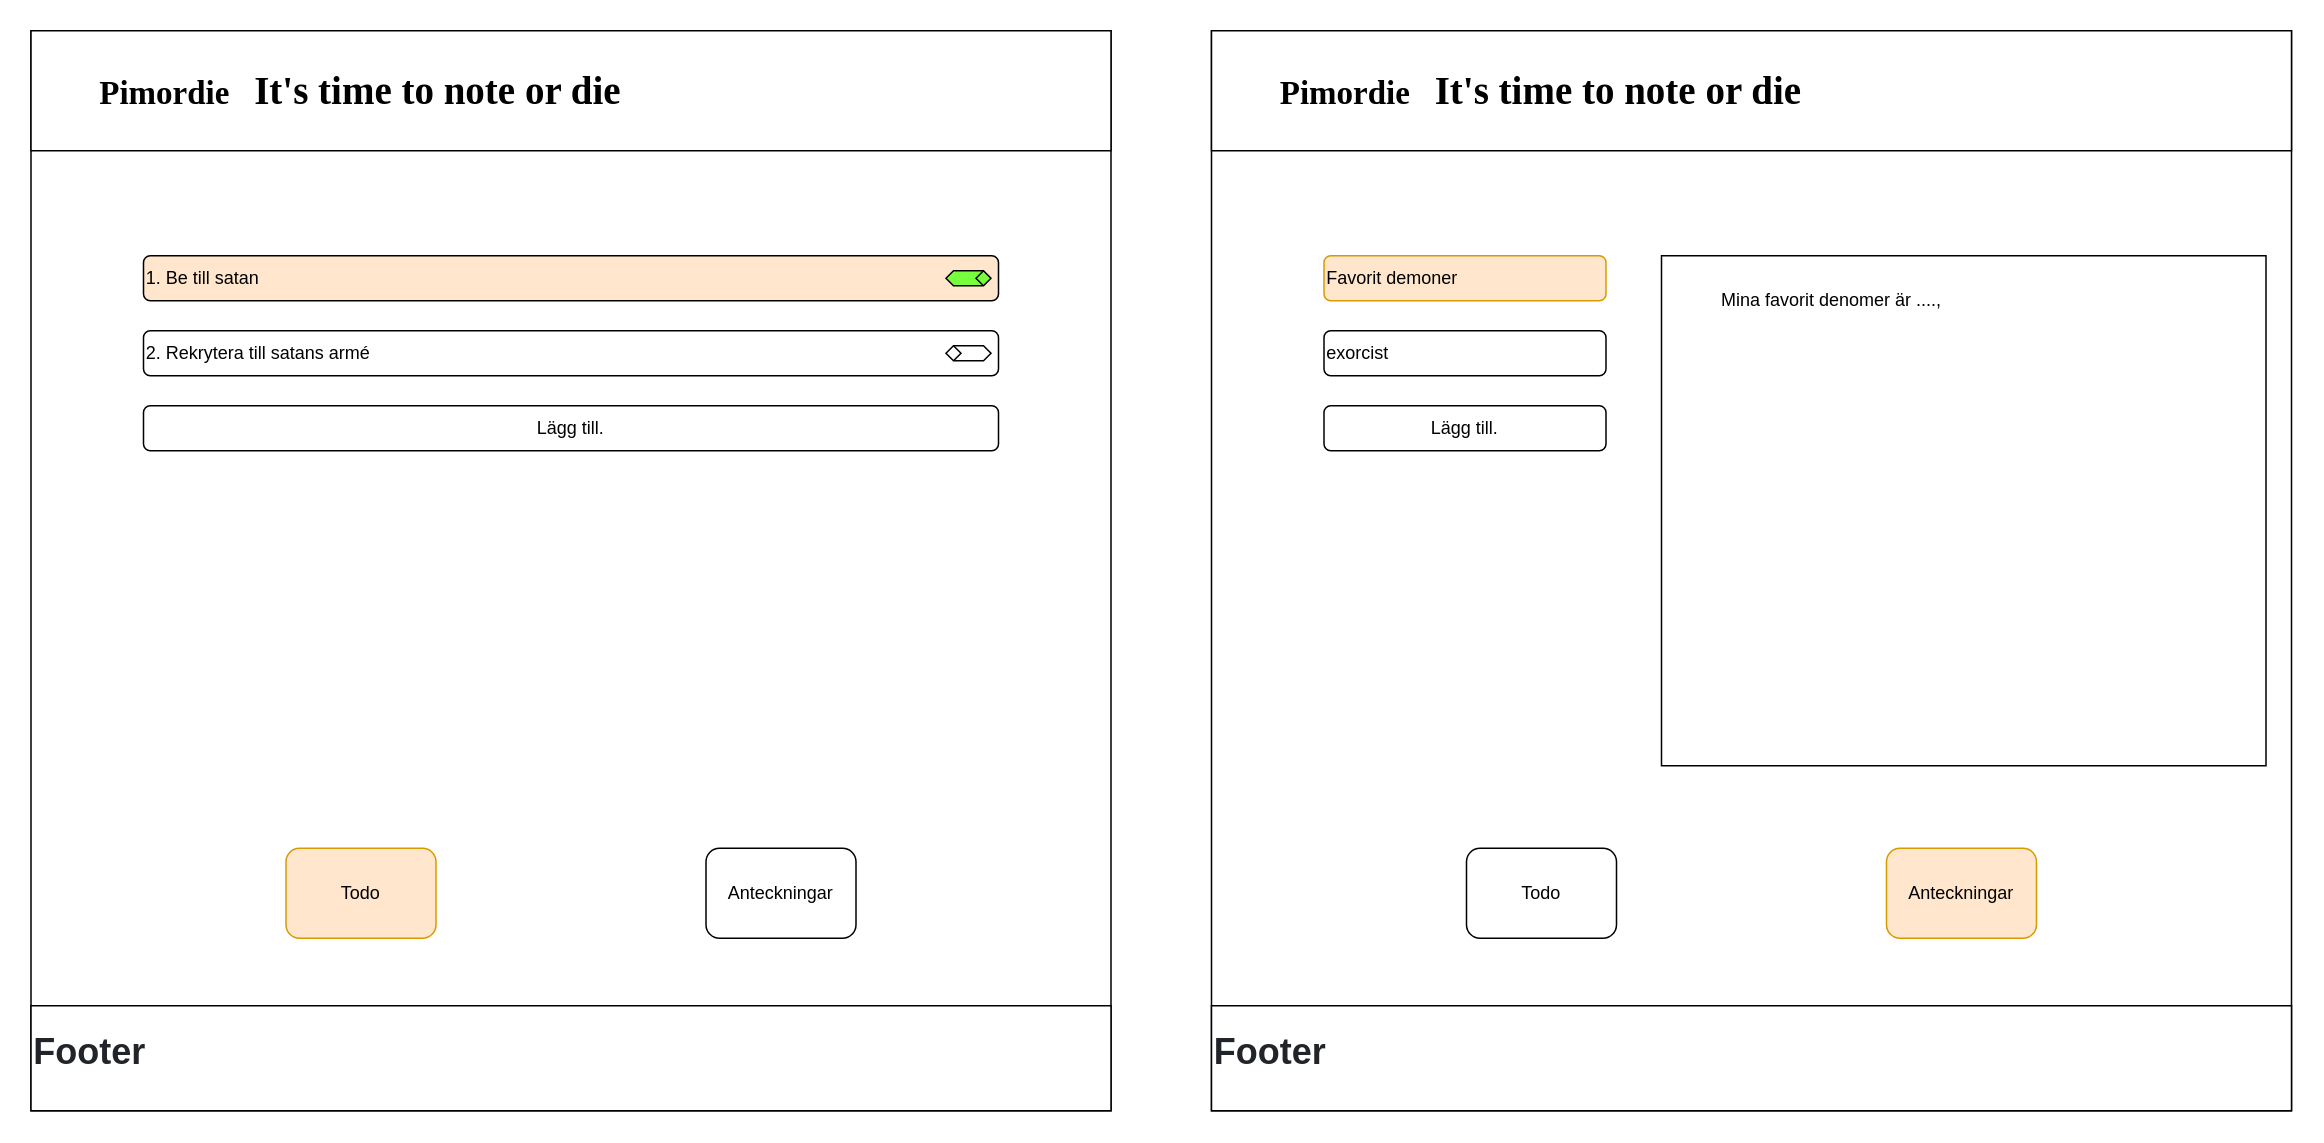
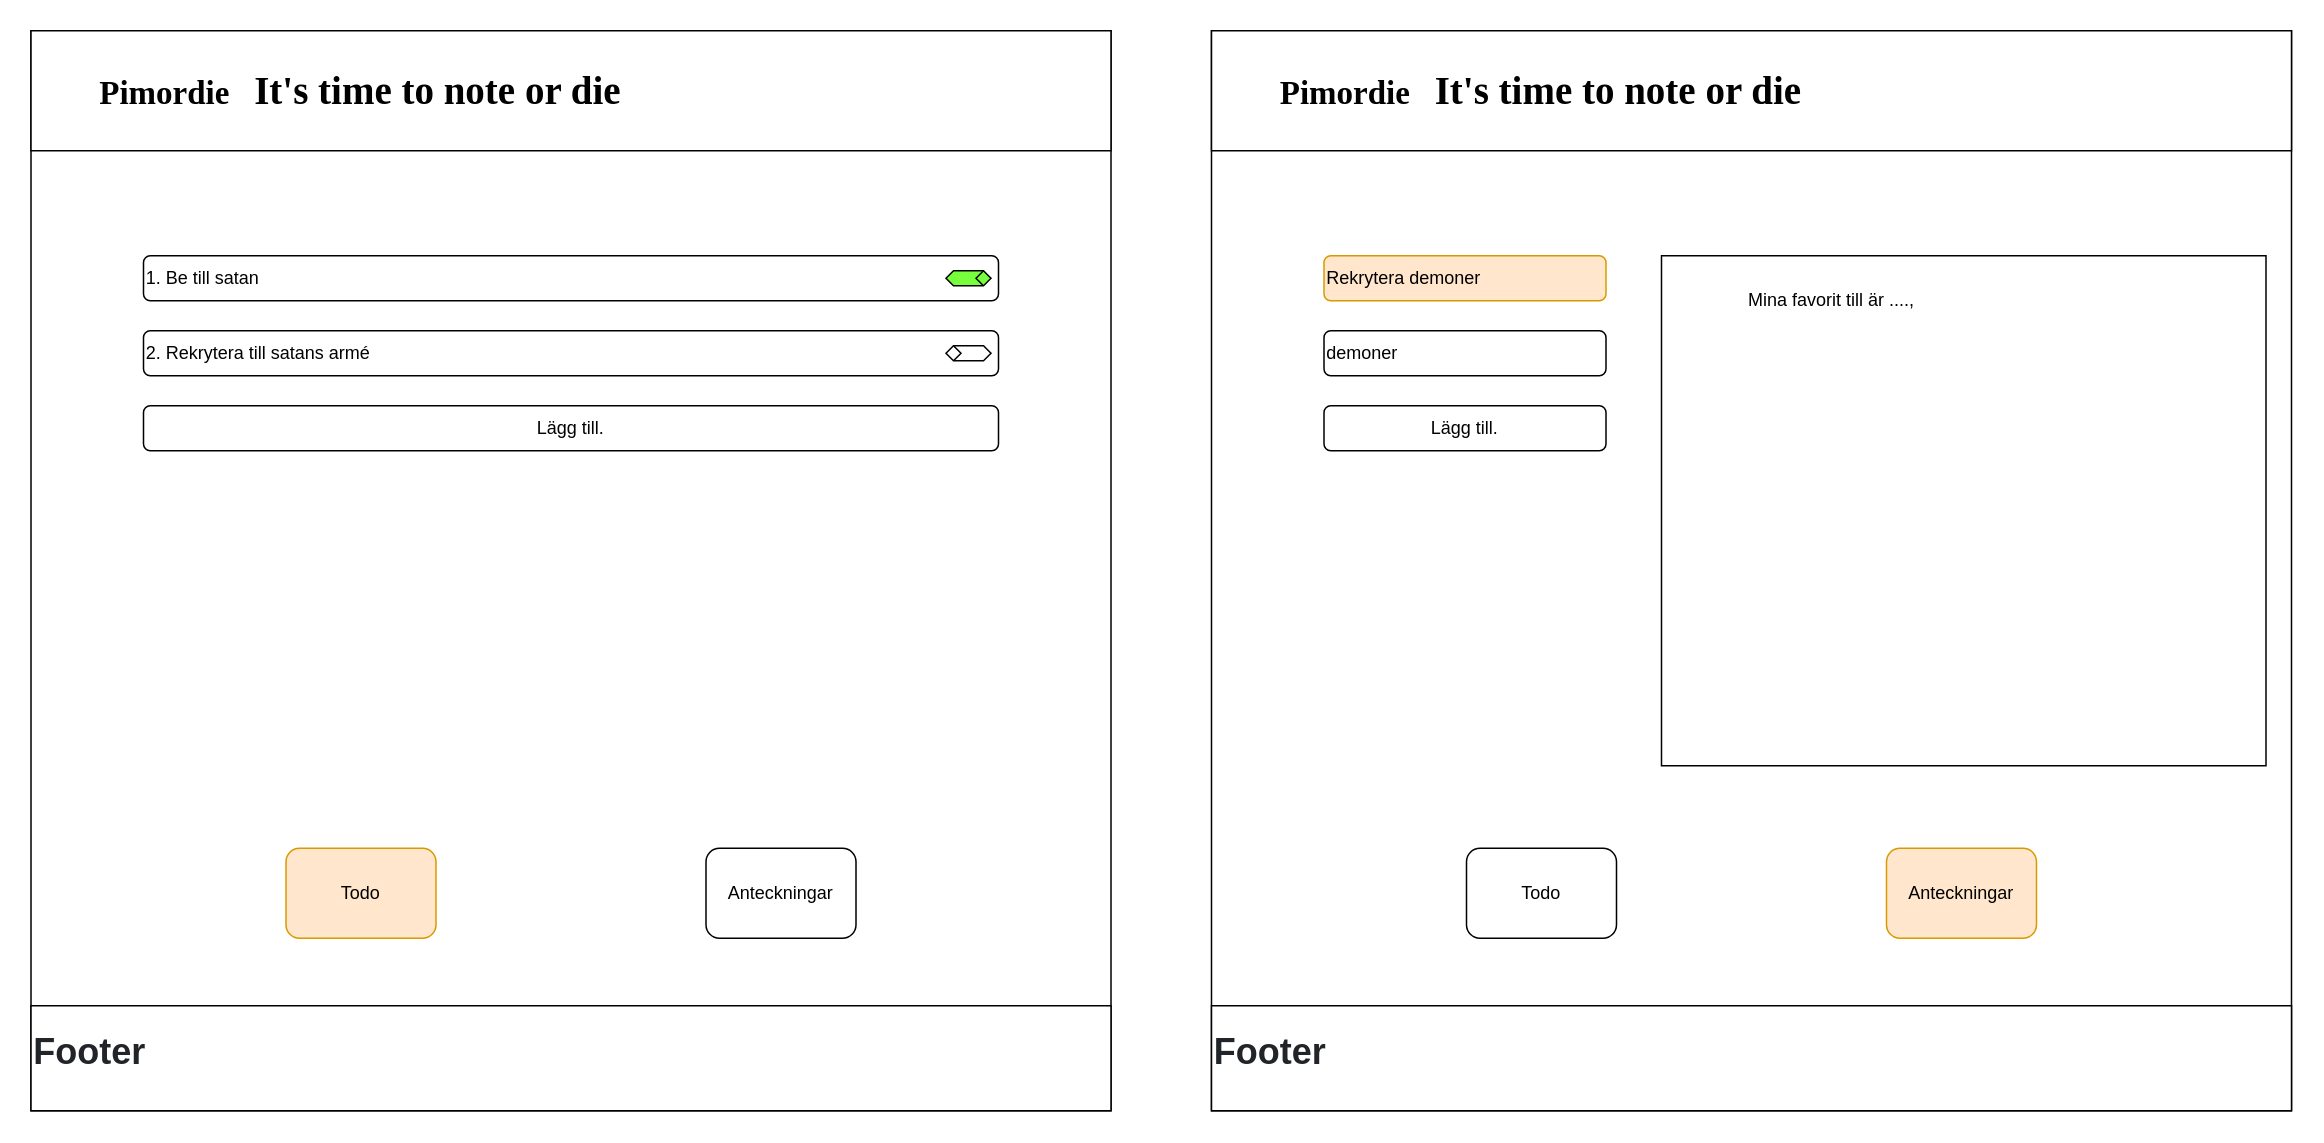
(571, 278) -> (571, 278)
(1398, 278) -> (1410, 278)
(1832, 301) -> (1832, 301)
(1365, 353) -> (1362, 353)
